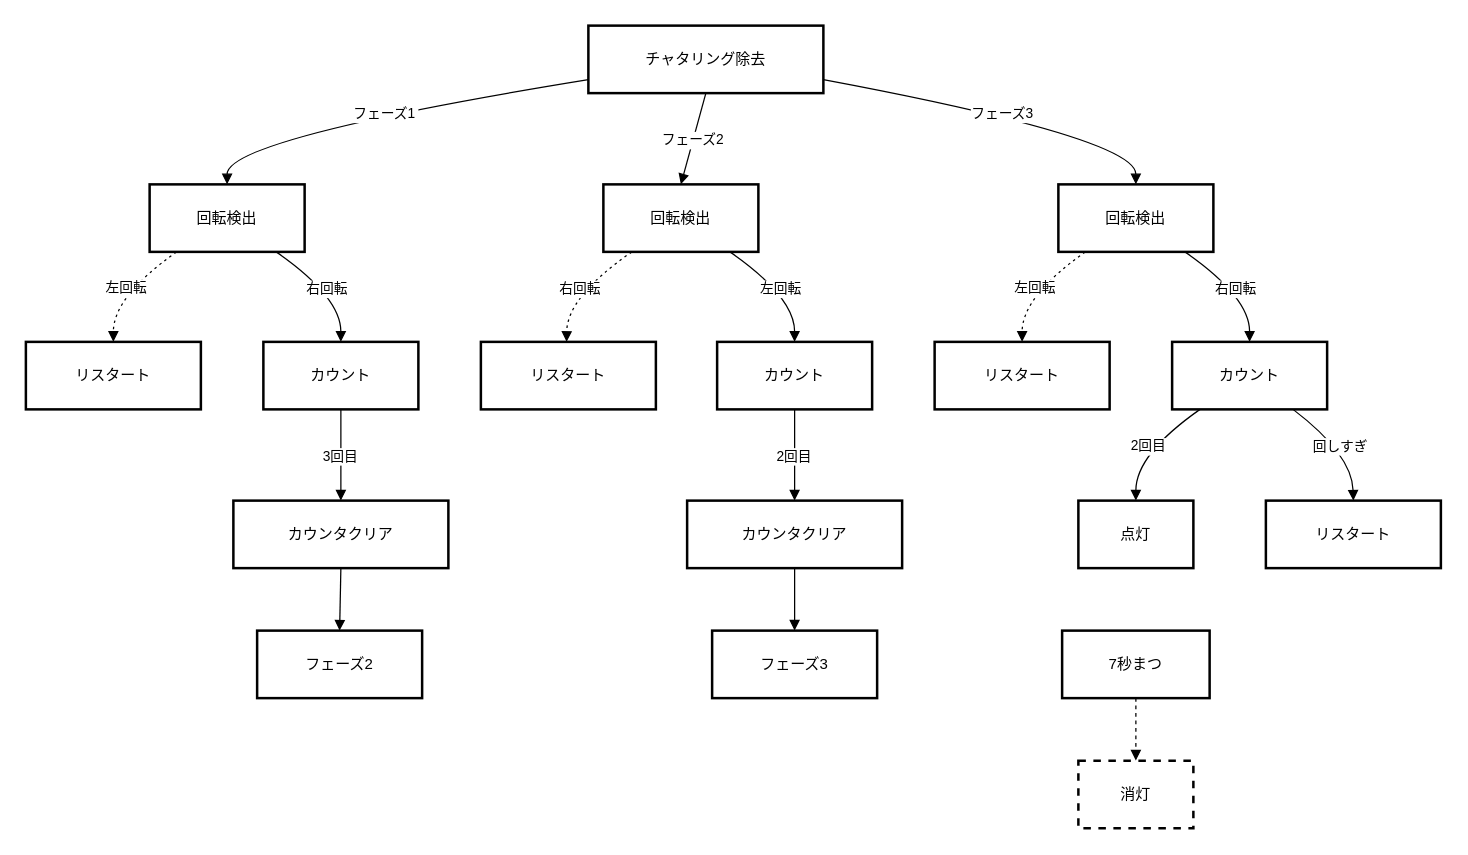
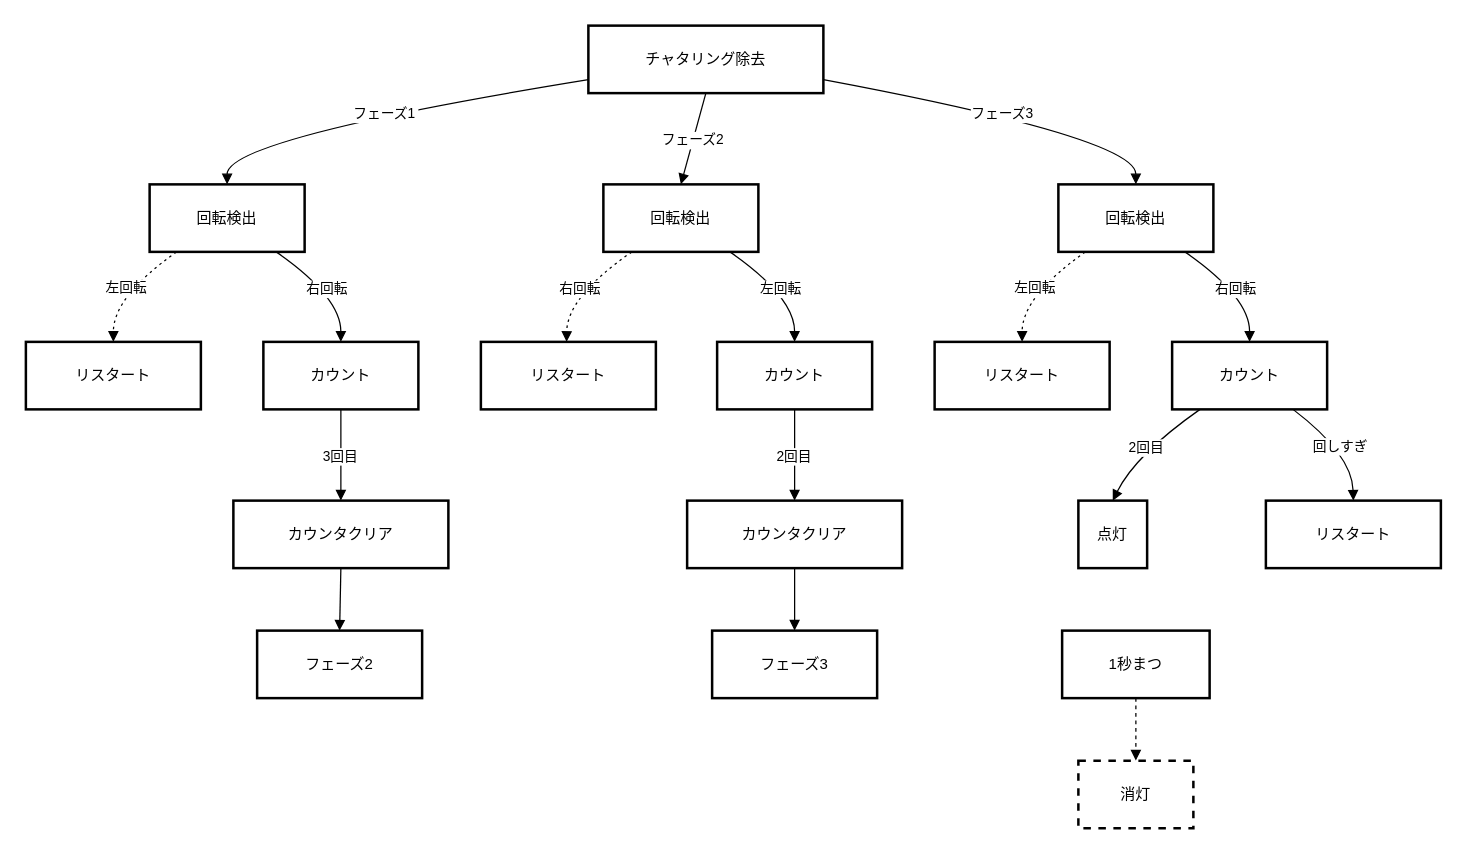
(1136, 534) -> (1113, 534)
(1136, 664) -> (1136, 664)
